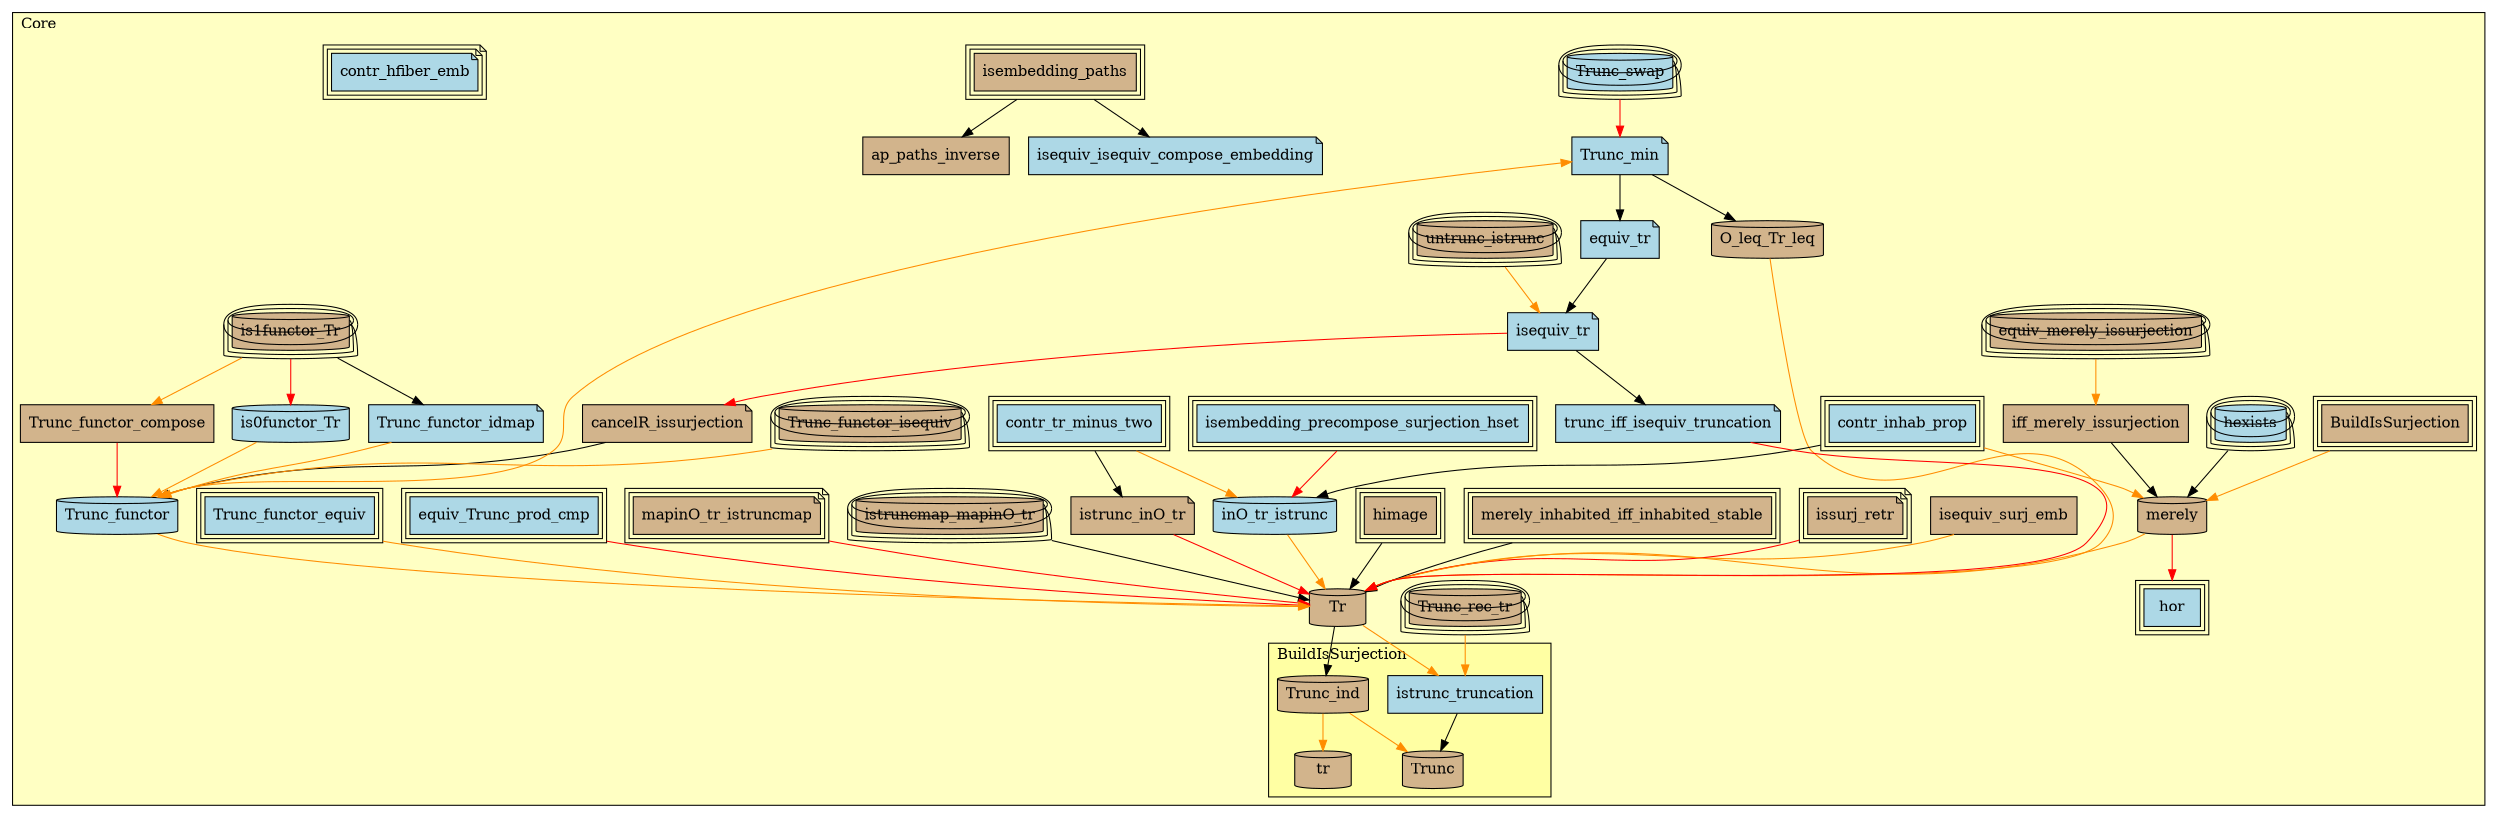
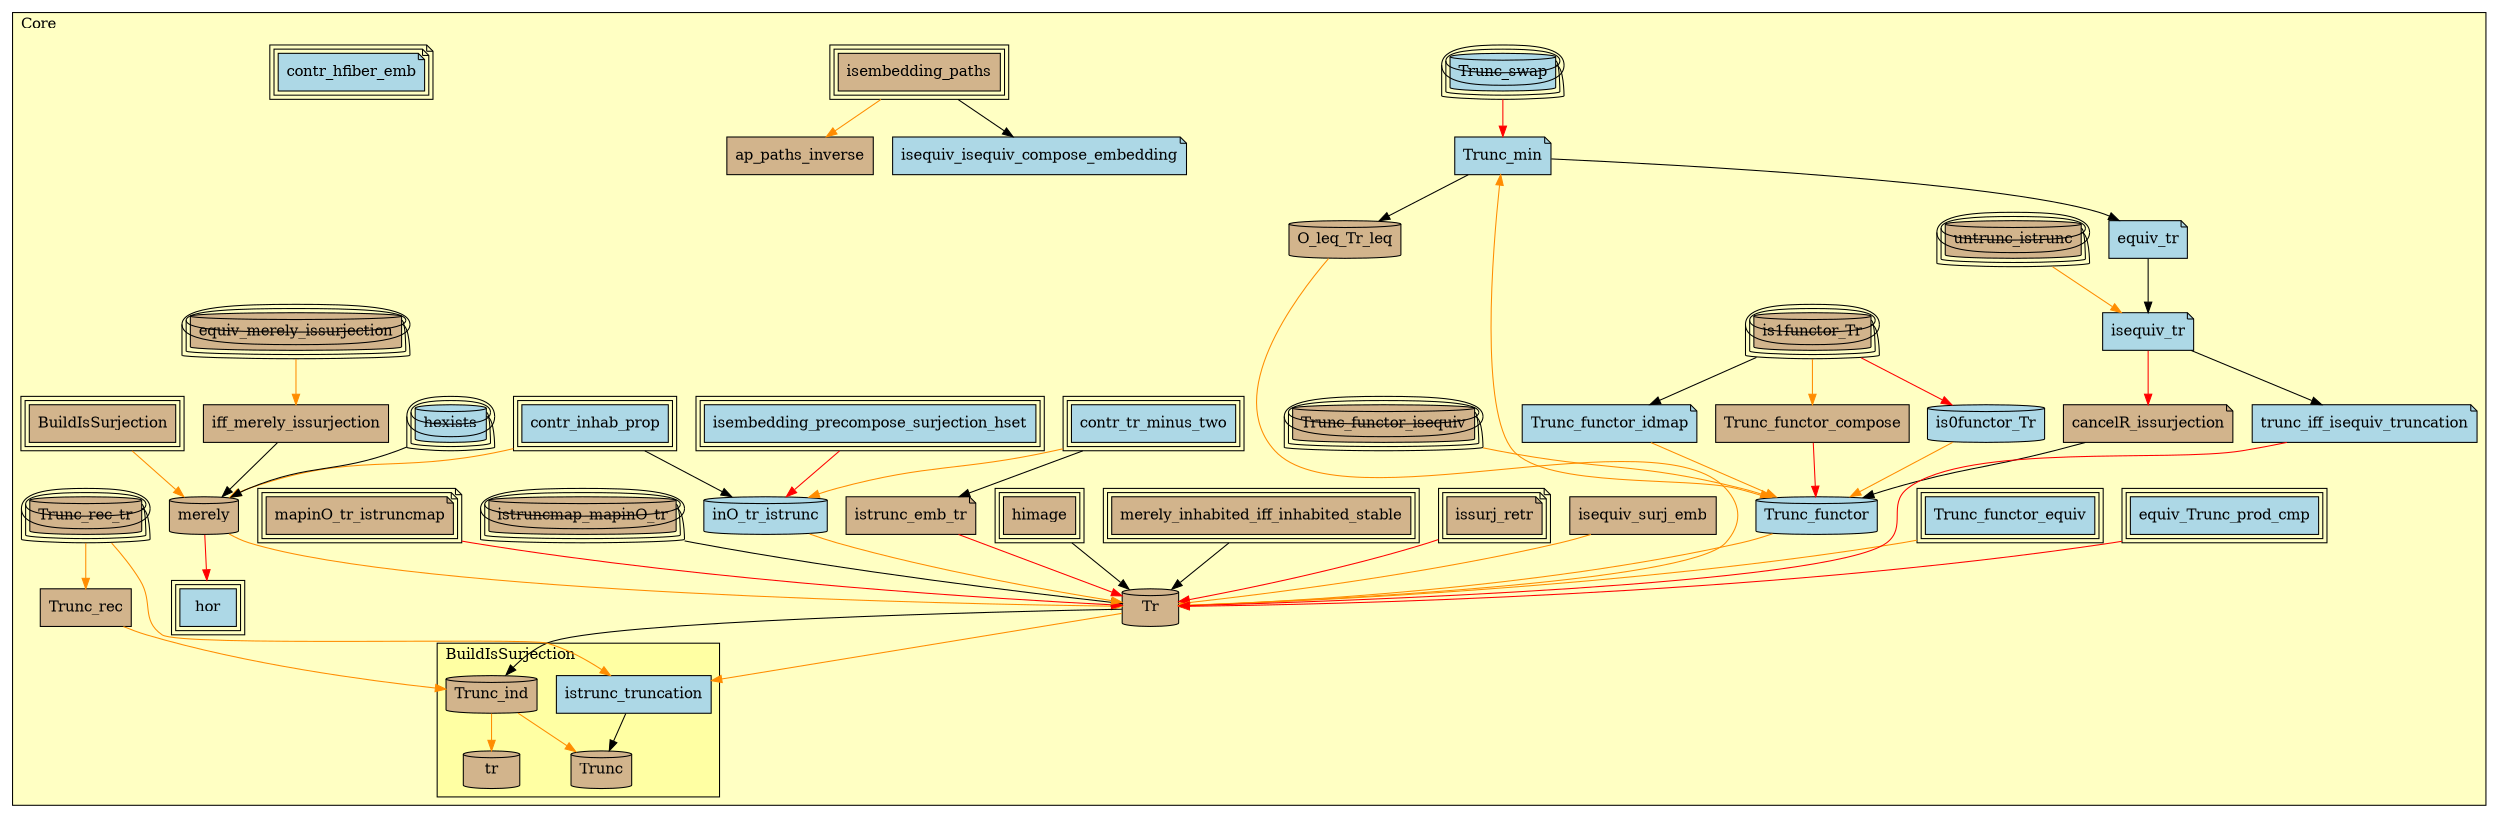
(994, 115) -> (858, 115)
(1133, 516) -> (911, 516)
none -> (86, 608)
